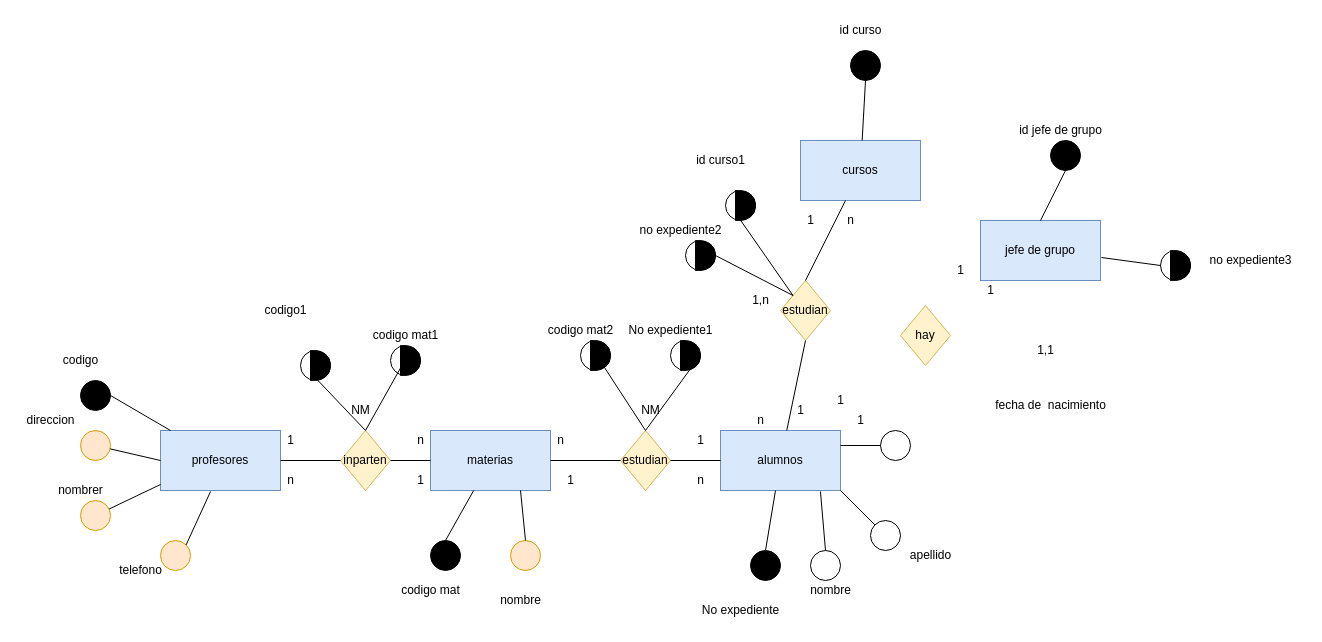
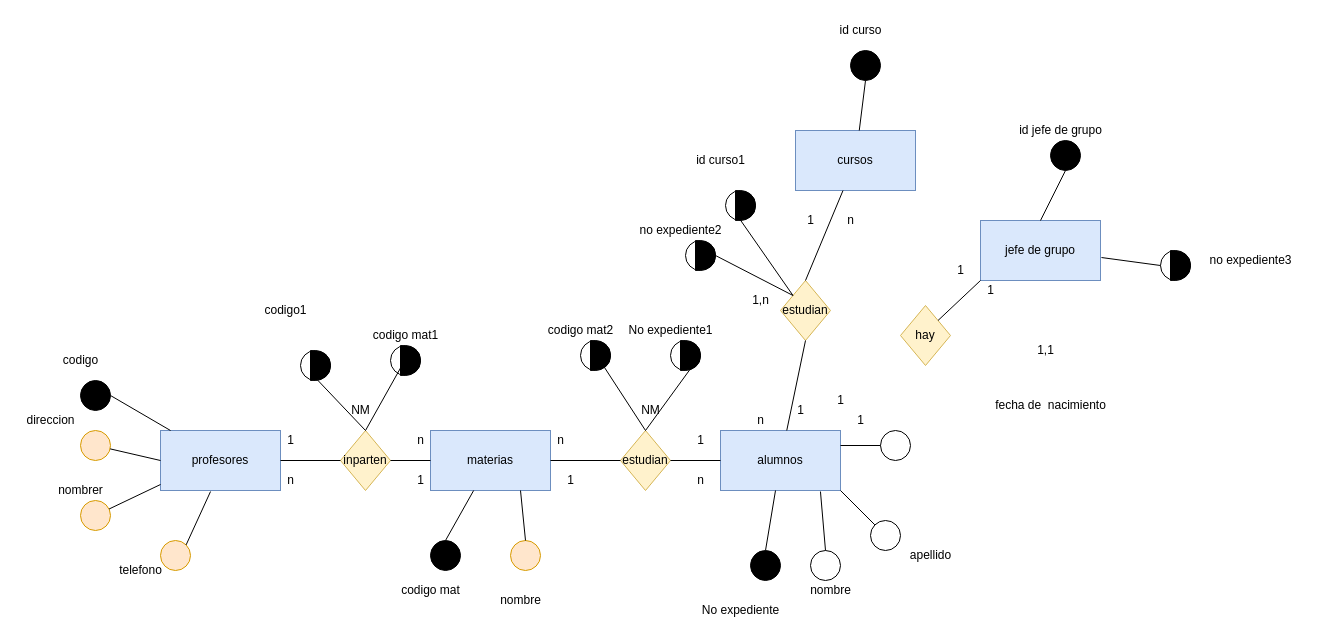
(861, 171) -> (856, 161)
none -> (959, 301)
